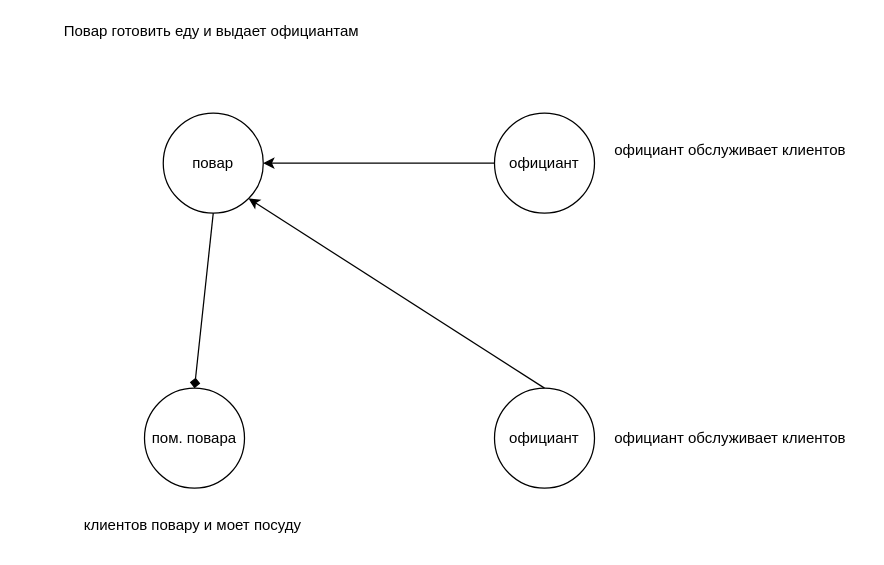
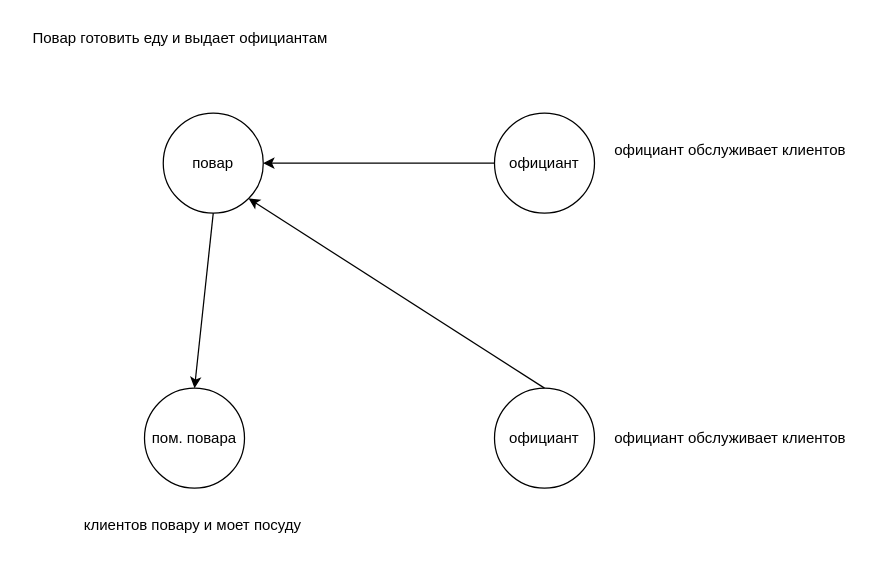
(213, 32) -> (182, 38)
(196, 377) -> (195, 378)
